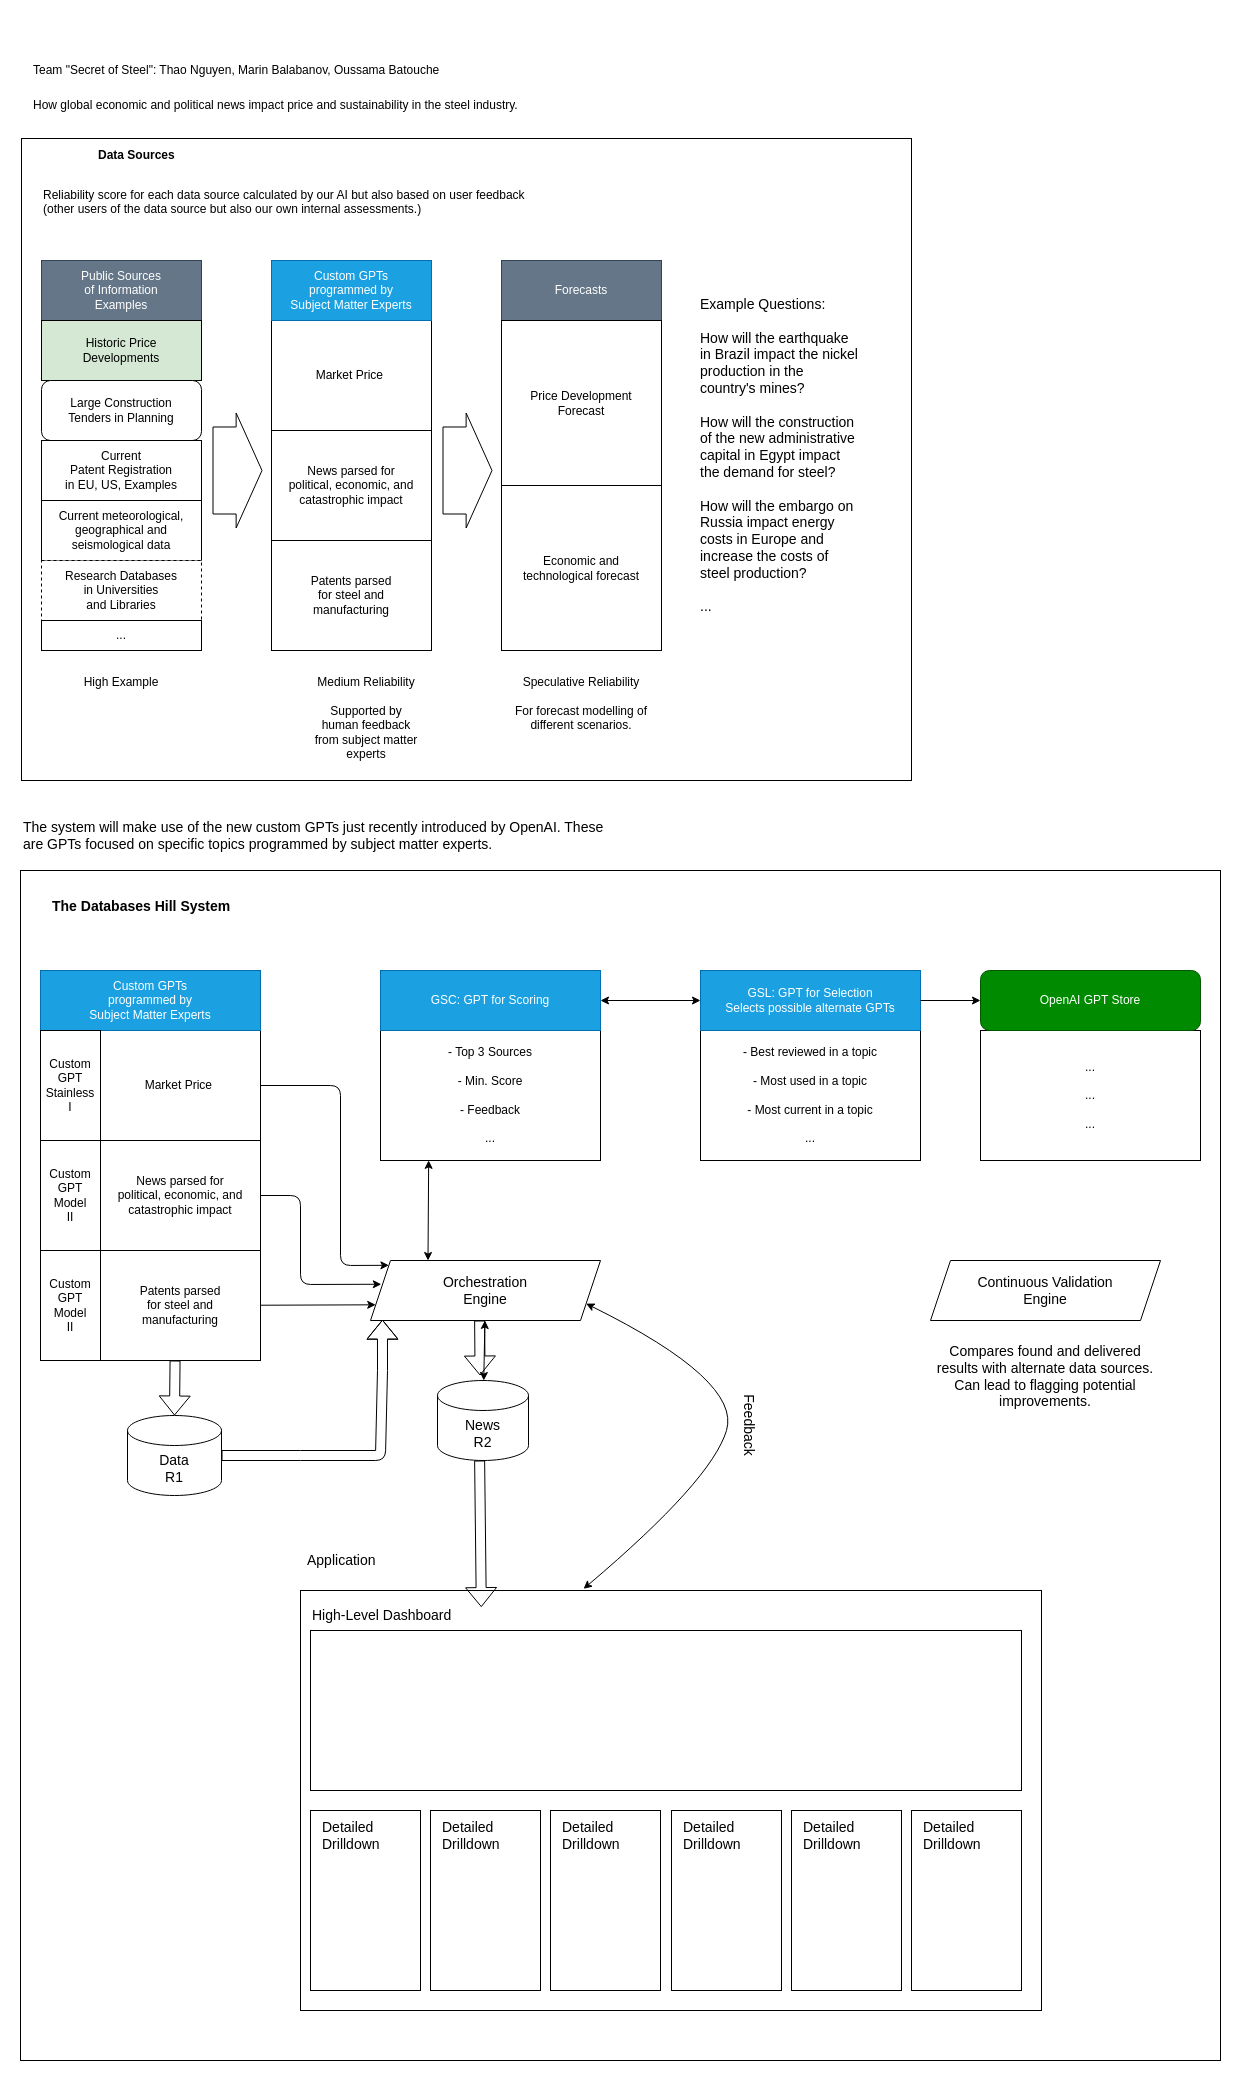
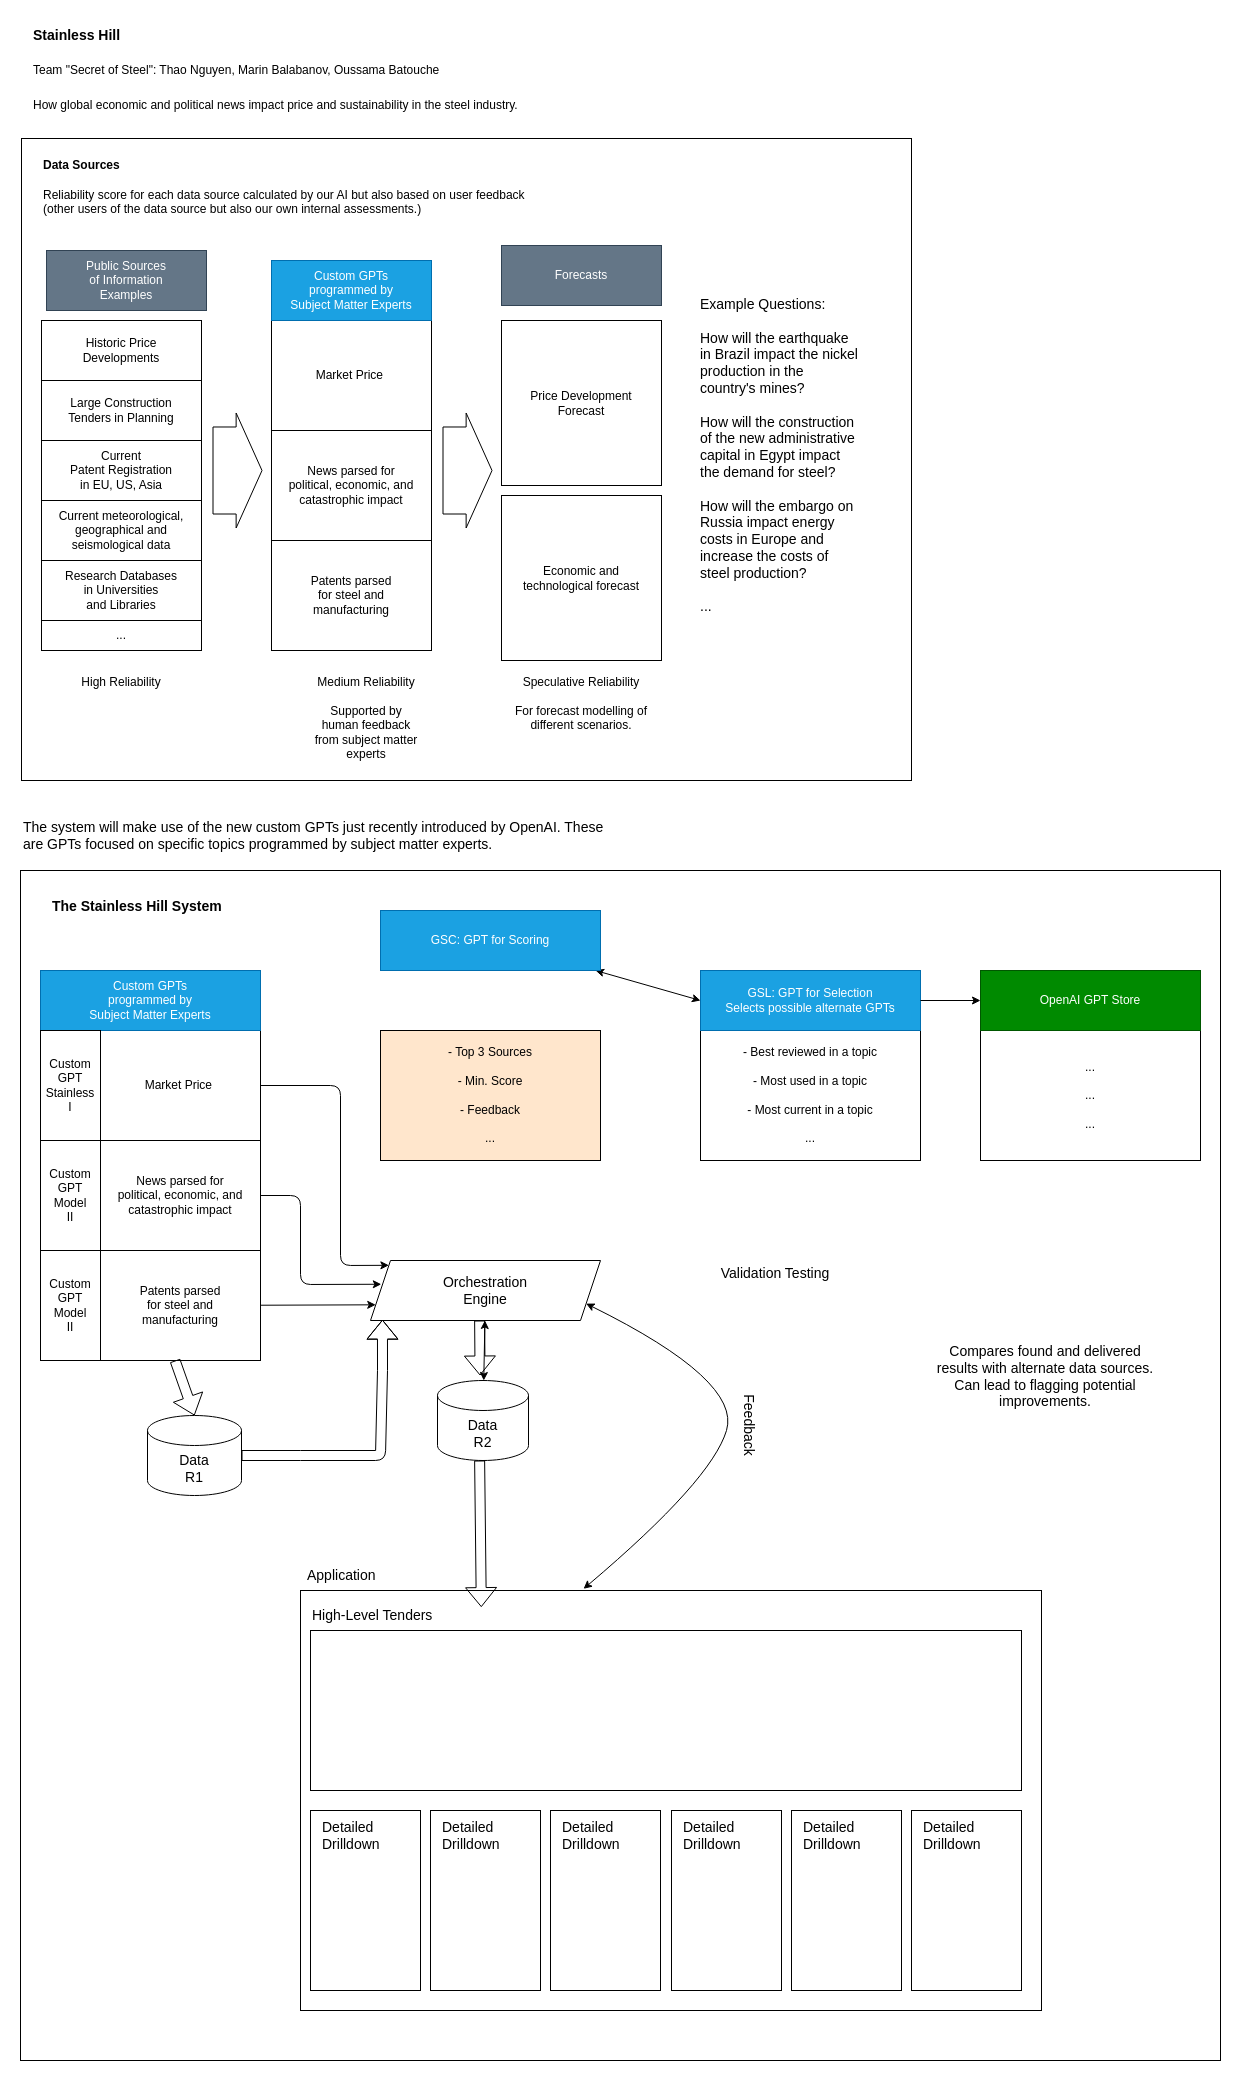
none -> (92, 36)
(152, 156) -> (97, 166)
(122, 291) -> (127, 281)
(582, 291) -> (582, 276)
(122, 351) -> (122, 351)
(122, 411) -> (122, 411)
(122, 471) -> (122, 471)
(582, 568) -> (582, 578)
(122, 591) -> (122, 591)
(122, 683) -> (122, 683)
(140, 907) -> (136, 907)
(491, 1001) -> (491, 941)
(1091, 1001) -> (1091, 1001)
(491, 1096) -> (491, 1096)
(428, 1211) -> none
none -> (776, 1274)
(1046, 1291) -> none
(483, 1434) -> (483, 1434)
(175, 1456) -> (195, 1456)
(361, 1561) -> (361, 1576)
(385, 1616) -> (378, 1616)
